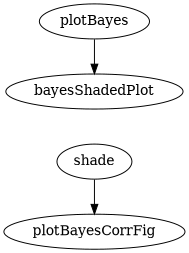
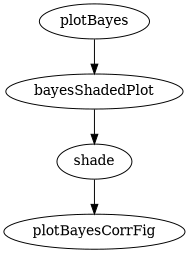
none -> (94, 122)
